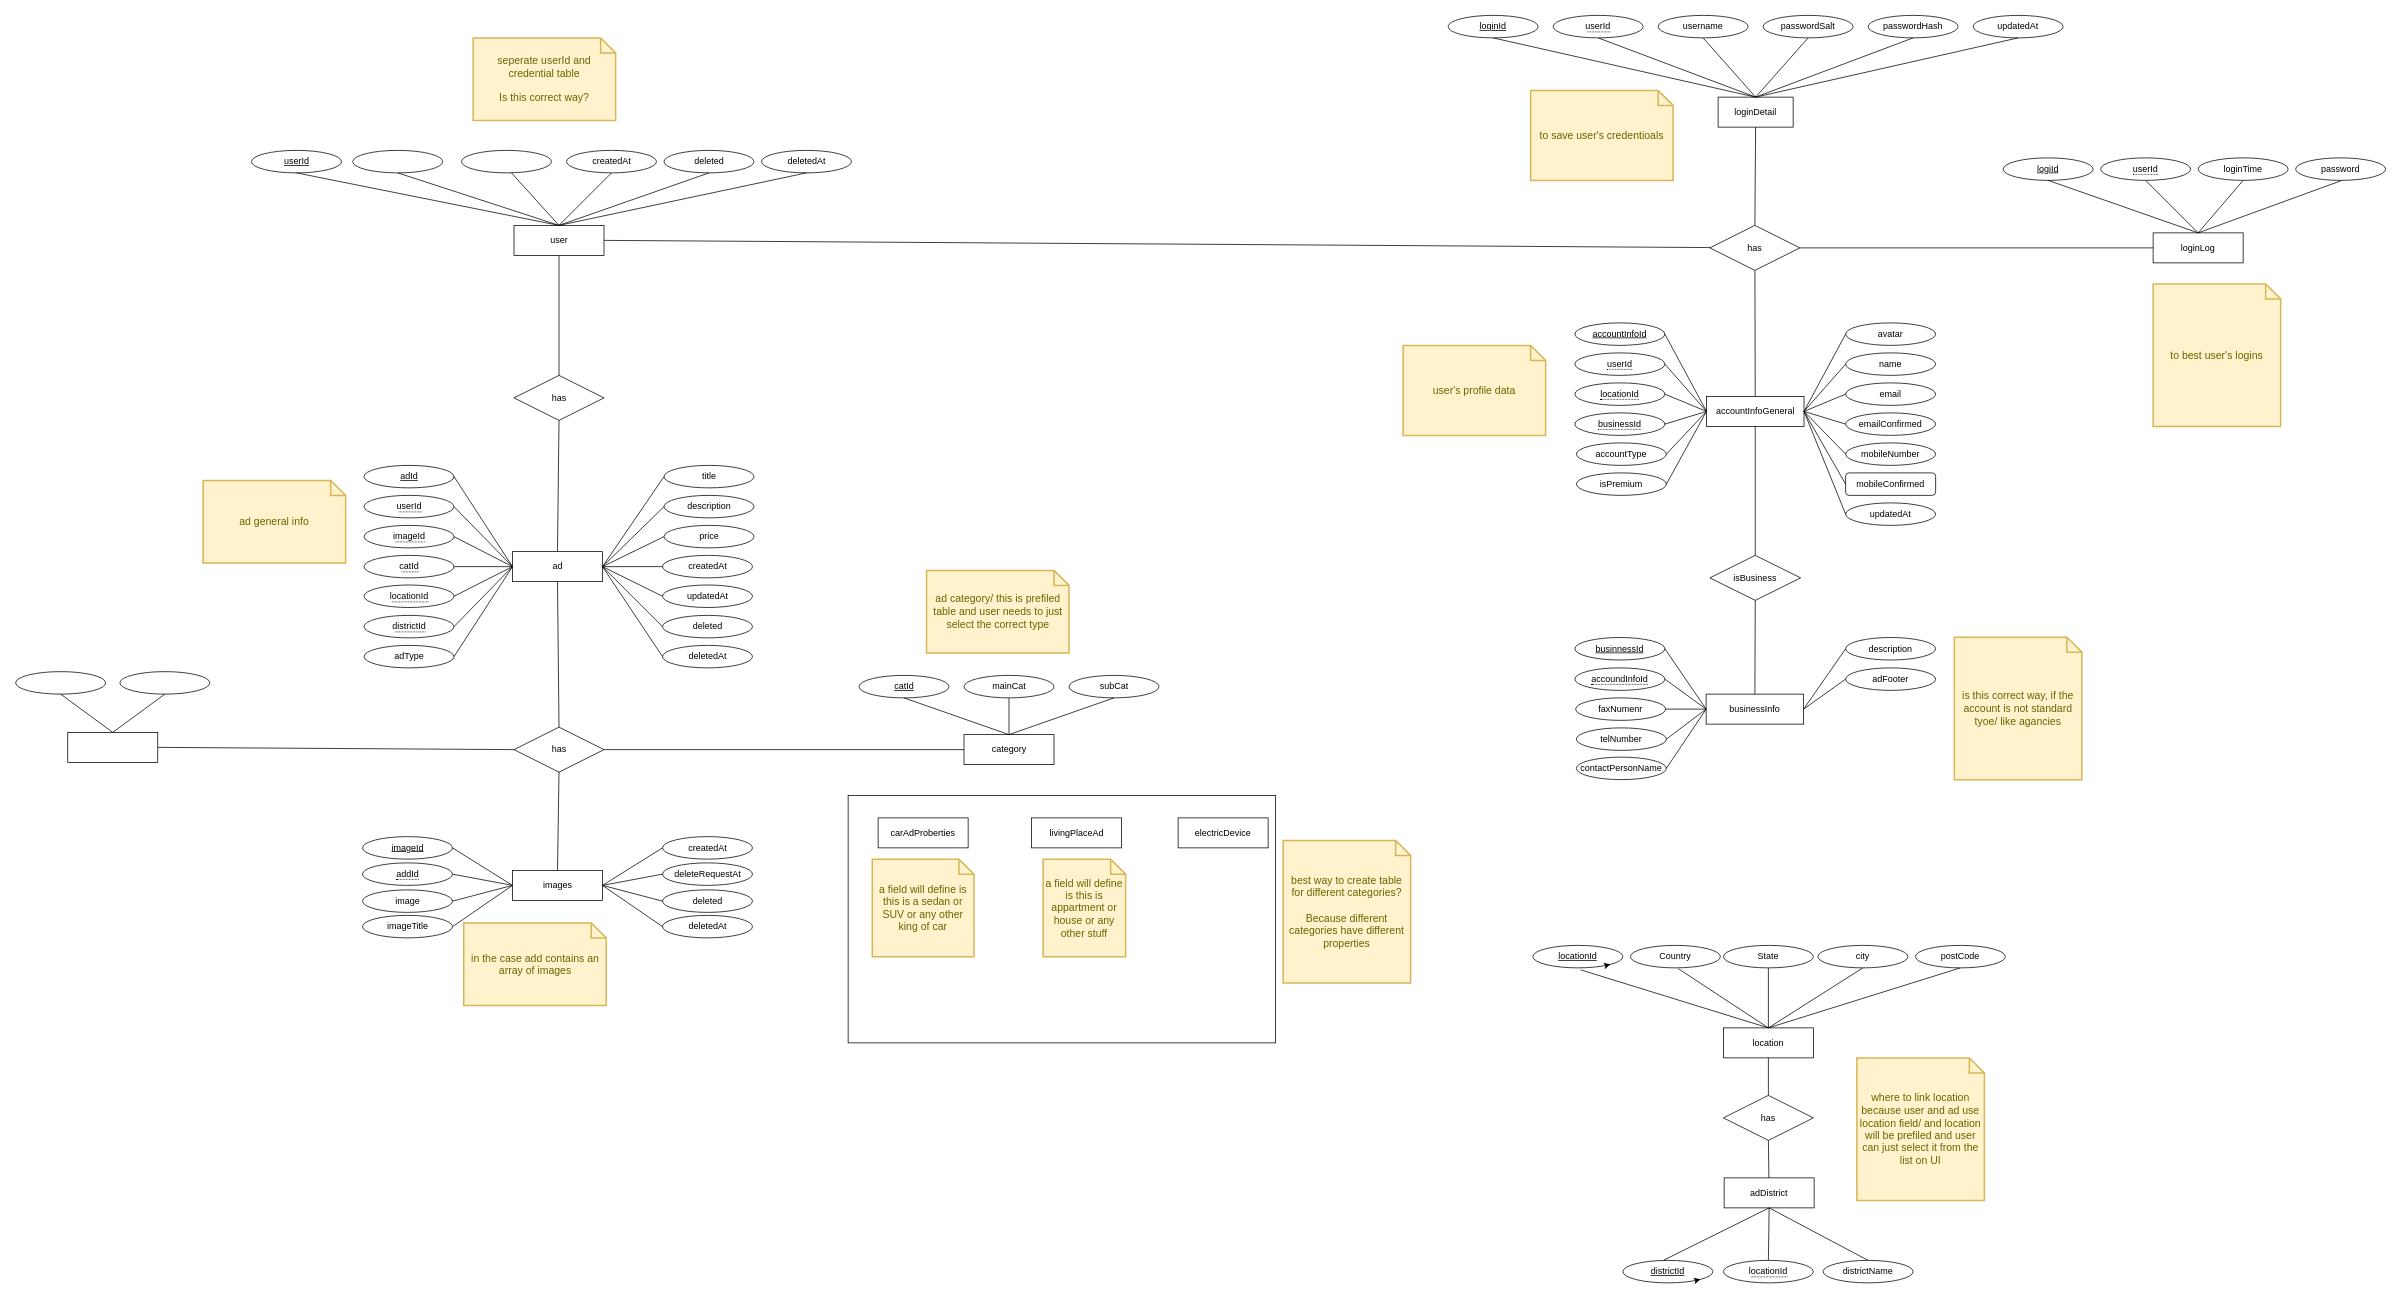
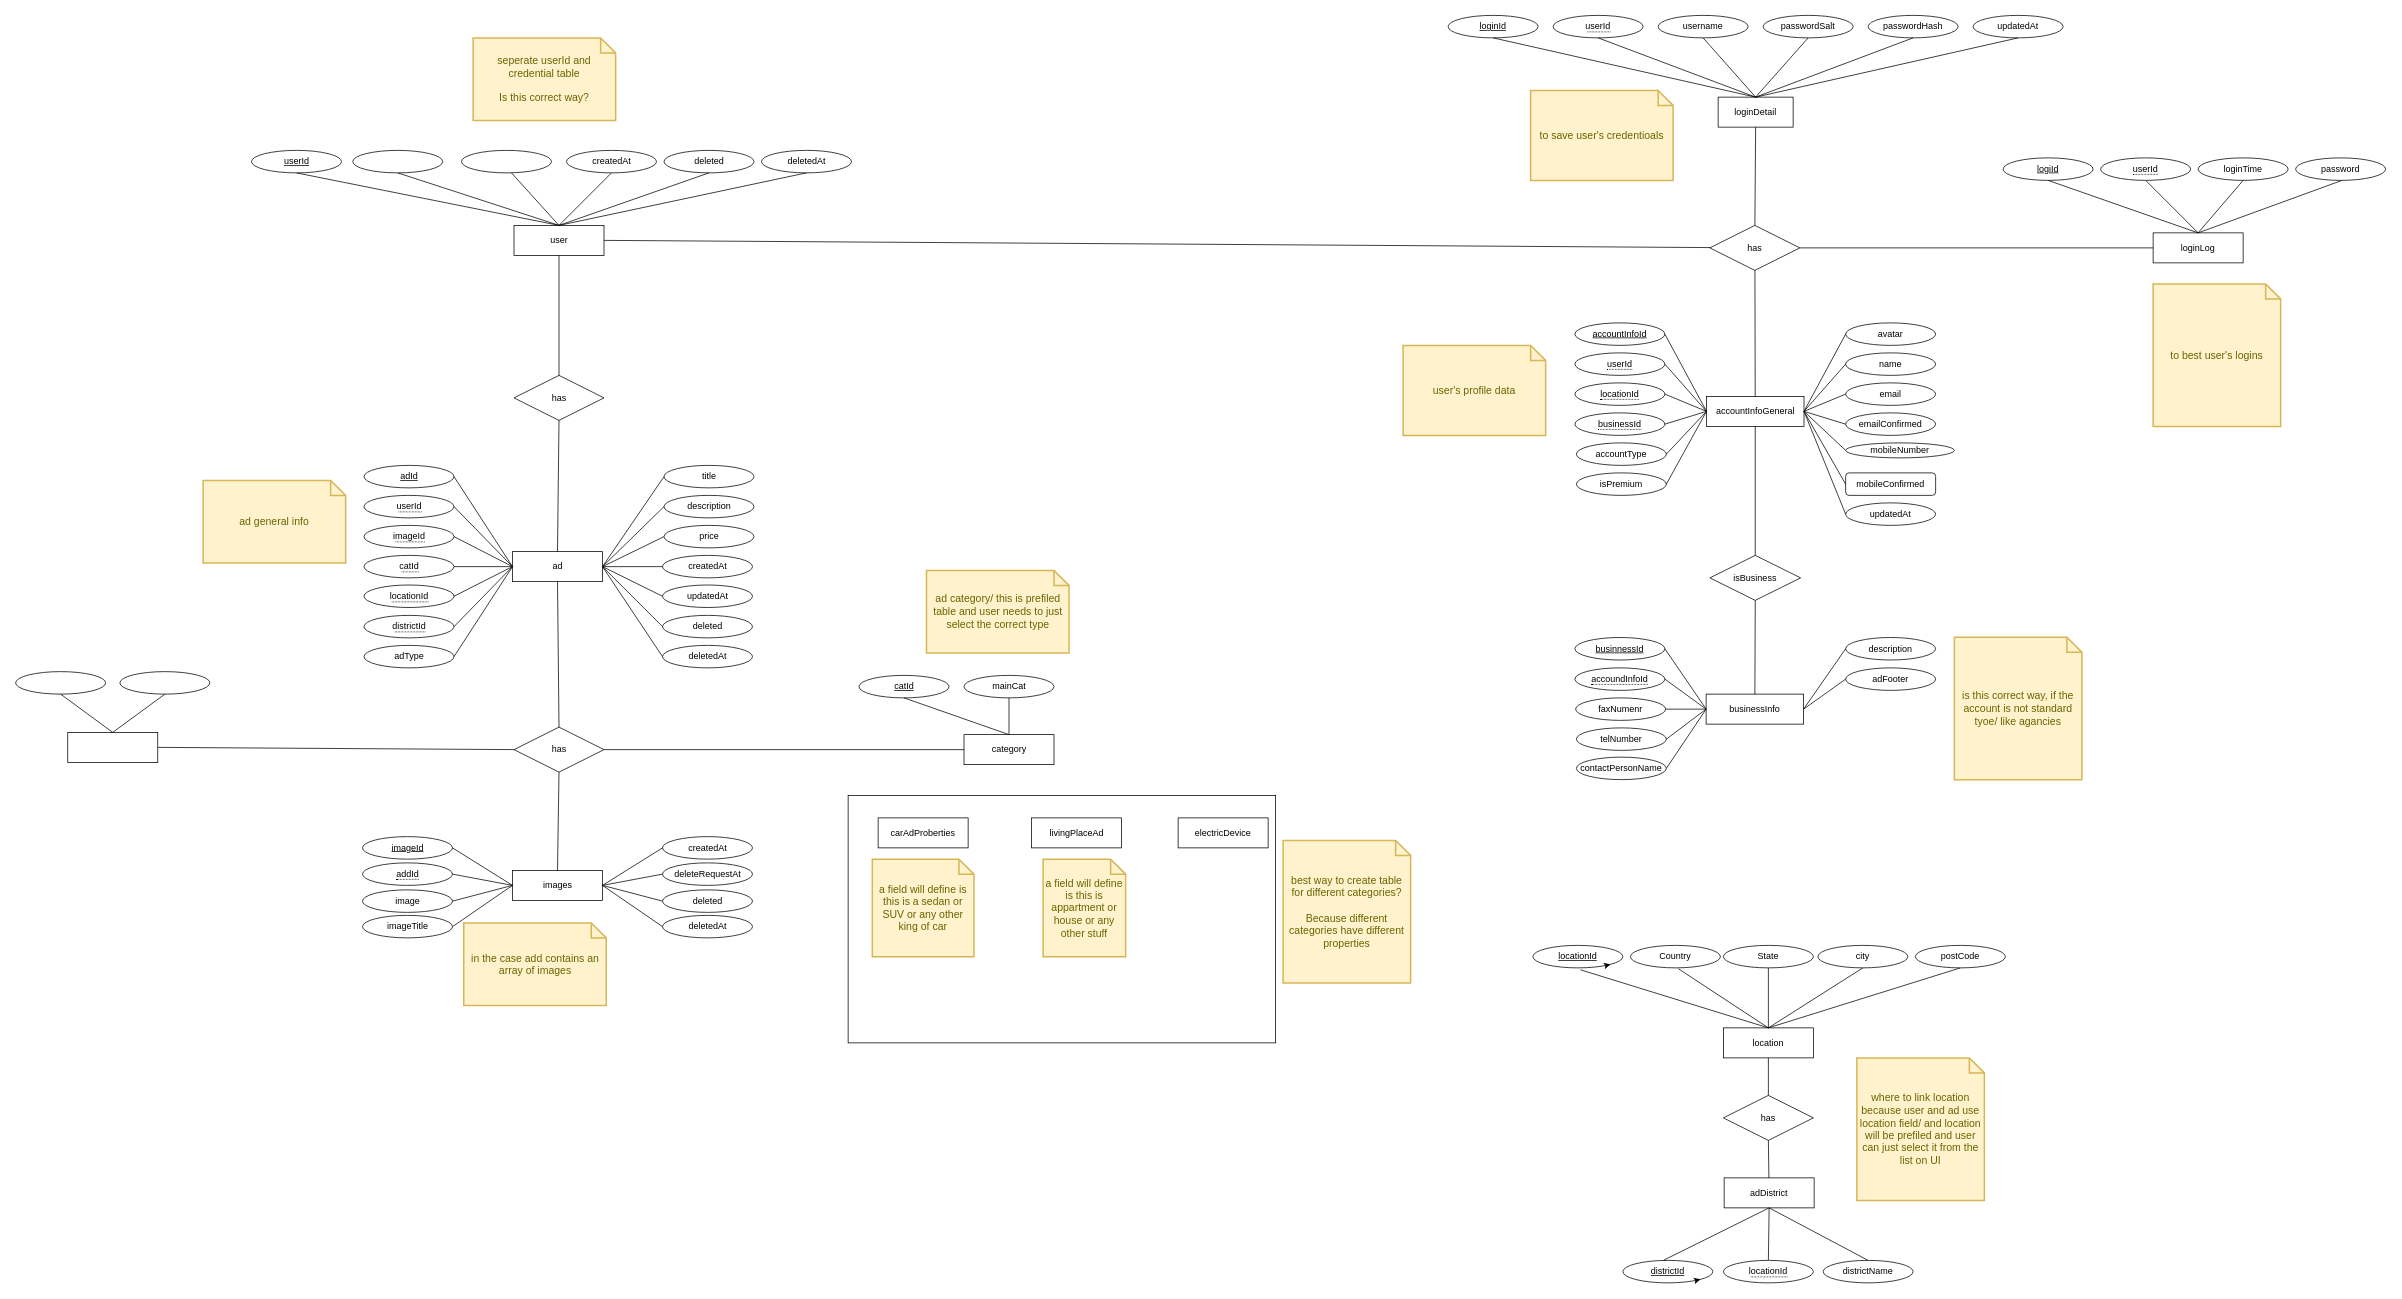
(1890, 454) -> (1900, 450)
(1114, 687) -> none
(1061, 716) -> none
